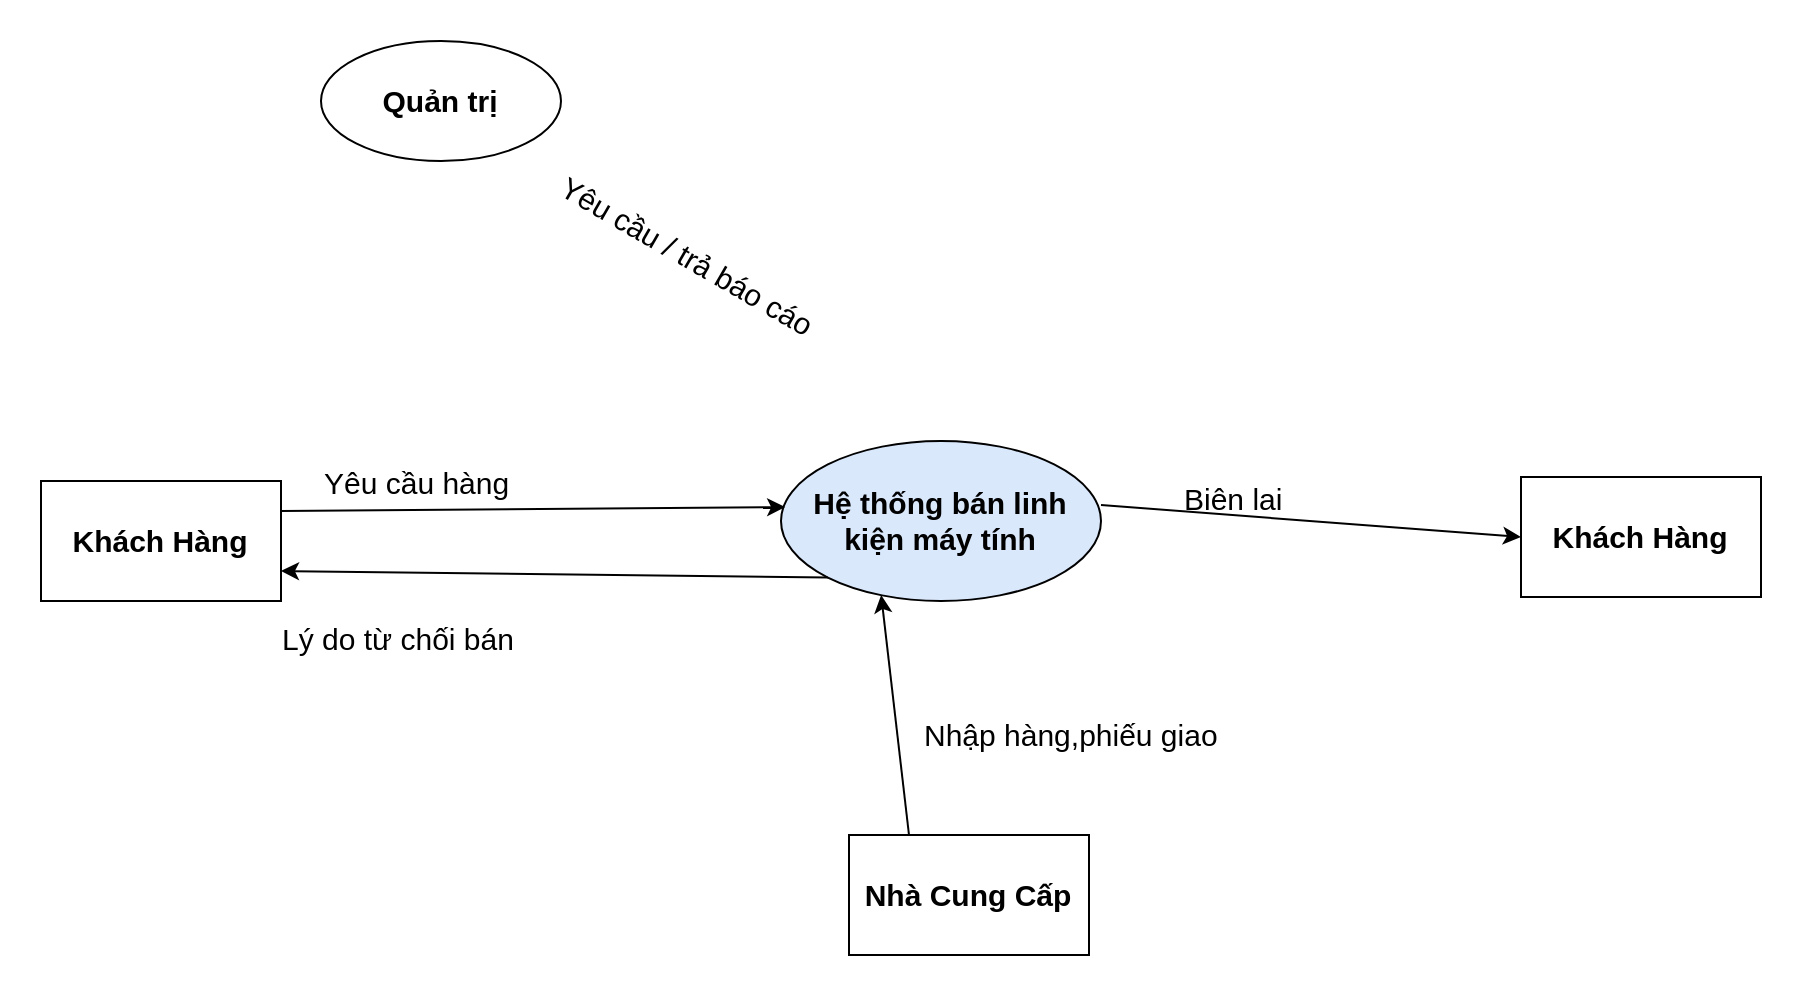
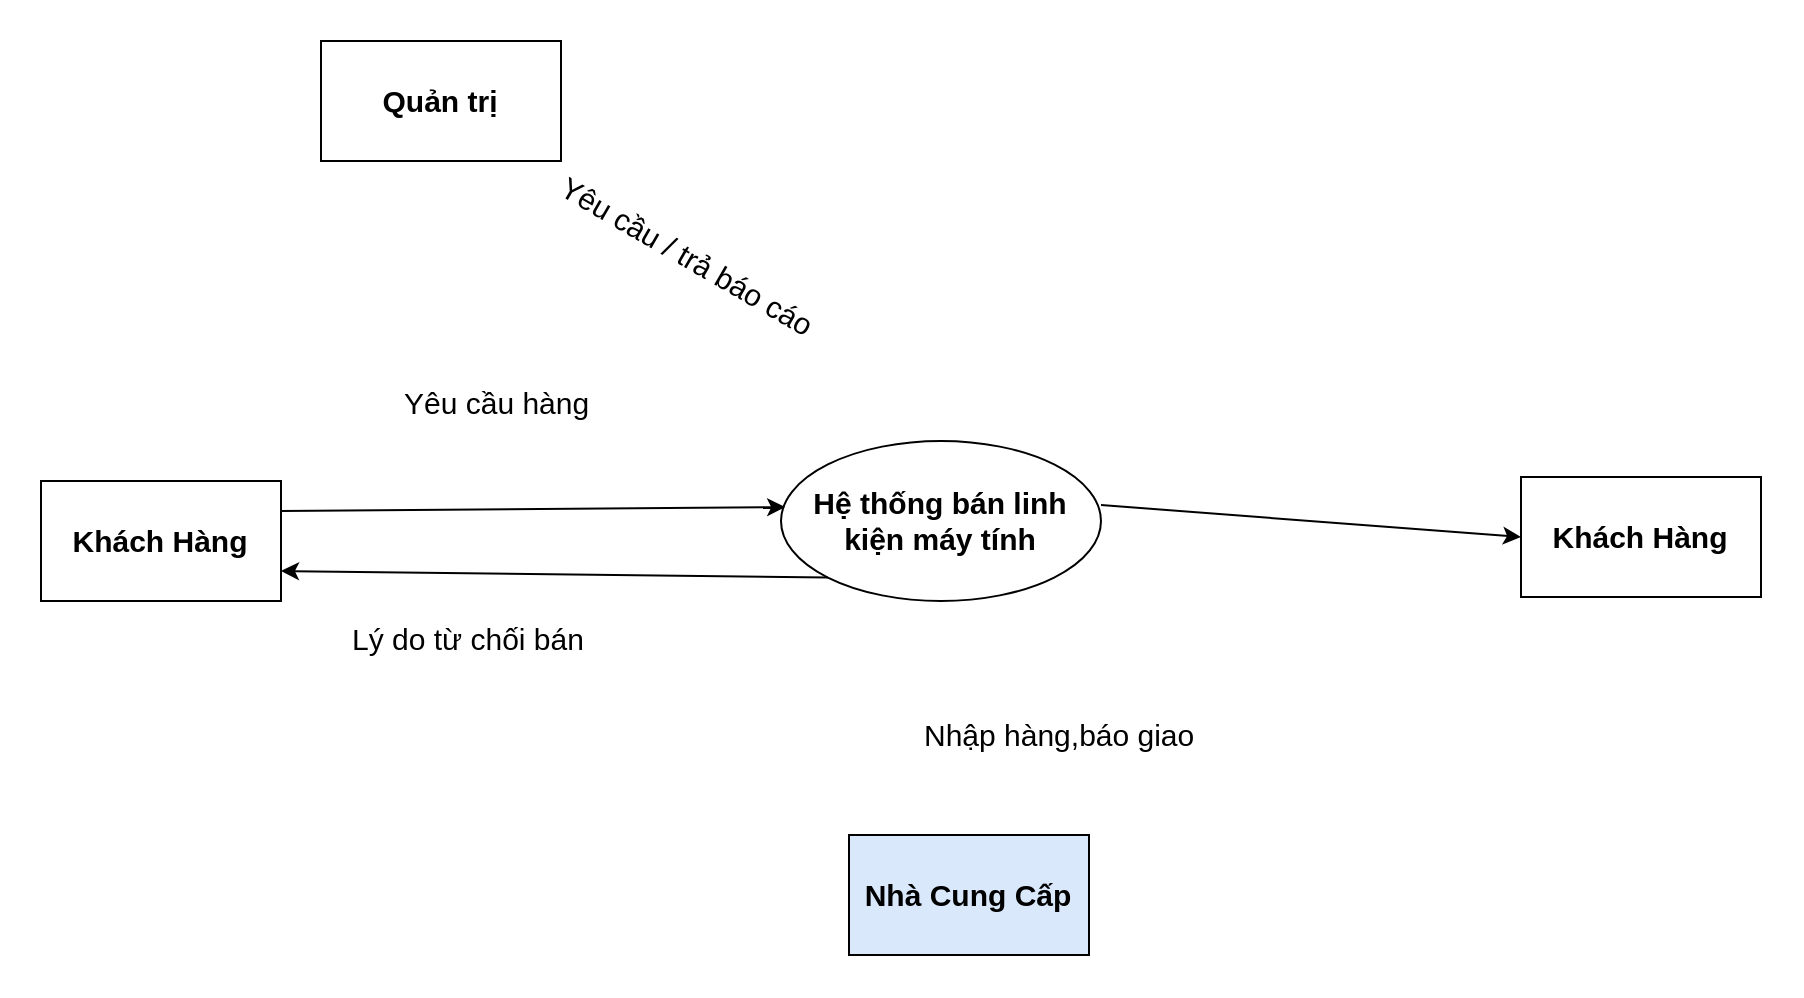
(441, 101) -> (441, 101)
(431, 481) -> (511, 401)
(1241, 497) -> none
(941, 521) -> (941, 521)
(409, 637) -> (479, 637)
(896, 721) -> none
(1074, 737) -> (1061, 737)
(969, 895) -> (969, 895)
